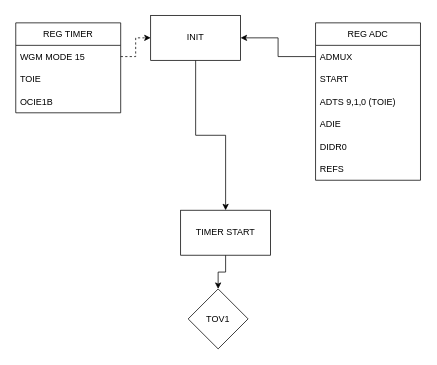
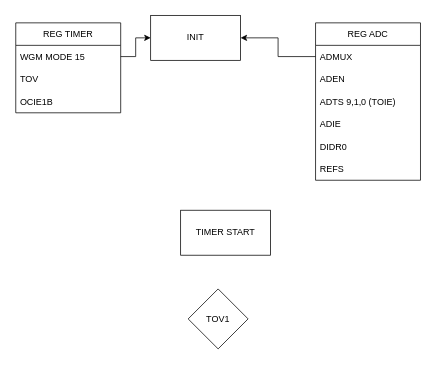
(135, 50) -> (135, 50)
(30, 80) -> (27, 80)
(332, 80) -> (330, 80)
(207, 135) -> none
(224, 272) -> none
